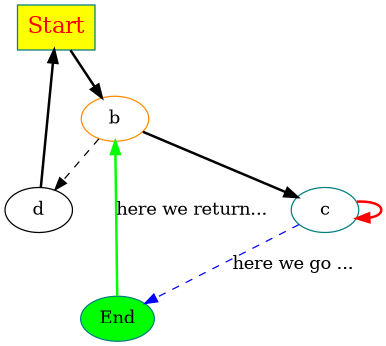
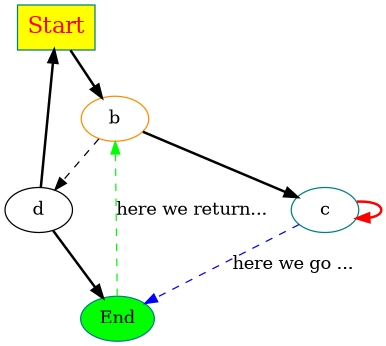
(116, 225) -> (116, 225)
none -> (74, 259)
